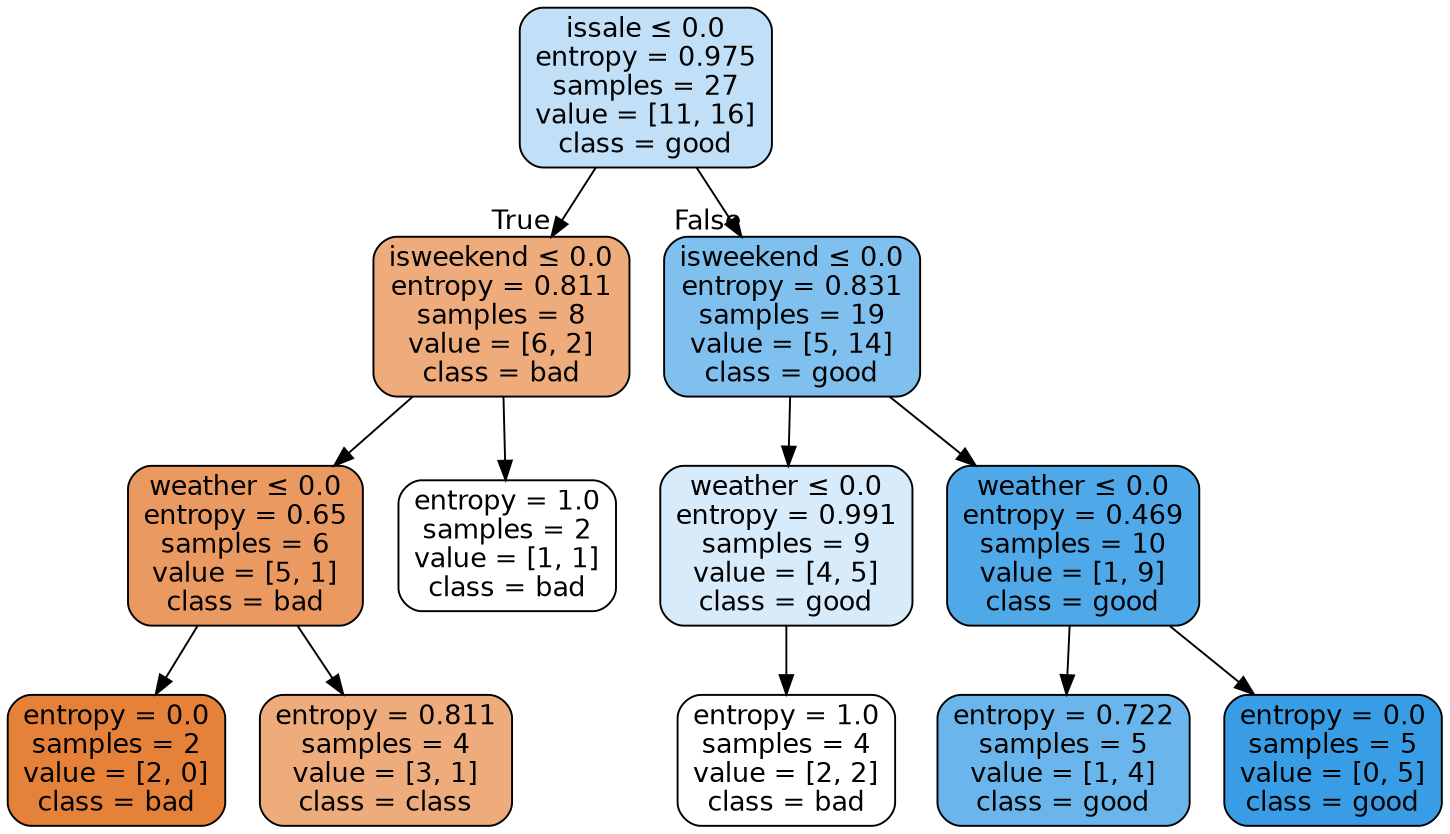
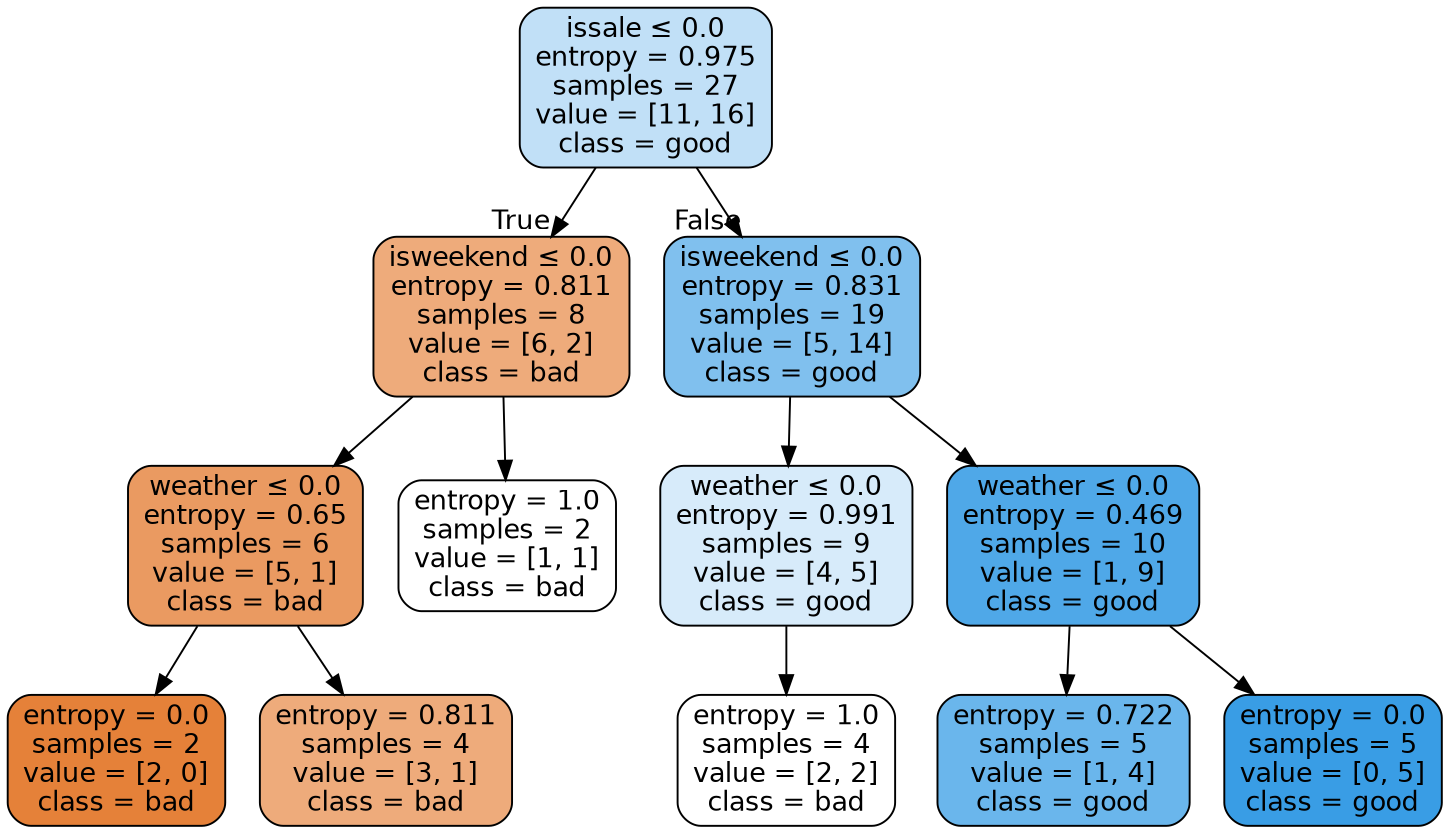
(386, 803) -> (386, 803)
